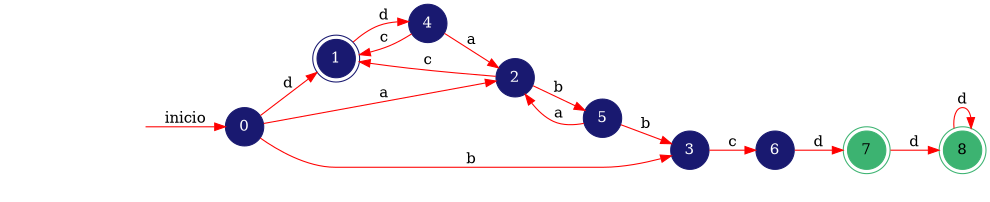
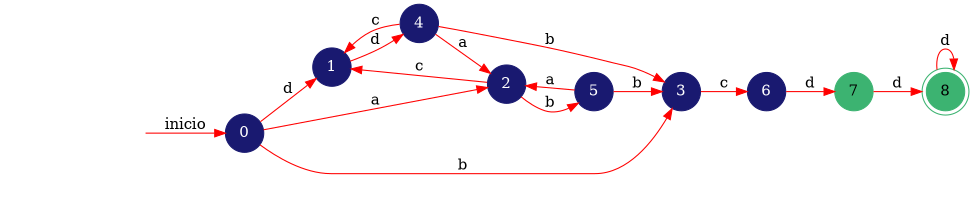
none -> (548, 48)
(336, 59) -> (332, 67)
(867, 150) -> (854, 92)
